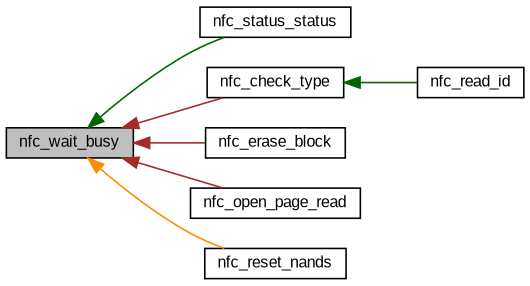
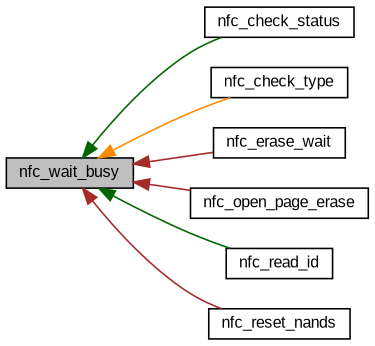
(275, 22) -> (279, 22)
(389, 83) -> (171, 225)
(180, 110) -> (171, 121)
(275, 143) -> (279, 143)
(275, 203) -> (279, 203)
(159, 214) -> (151, 263)
